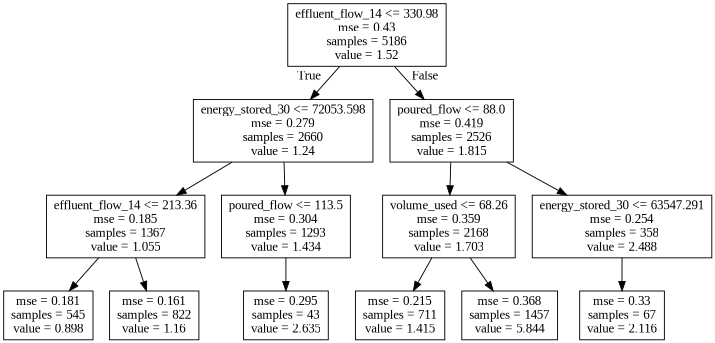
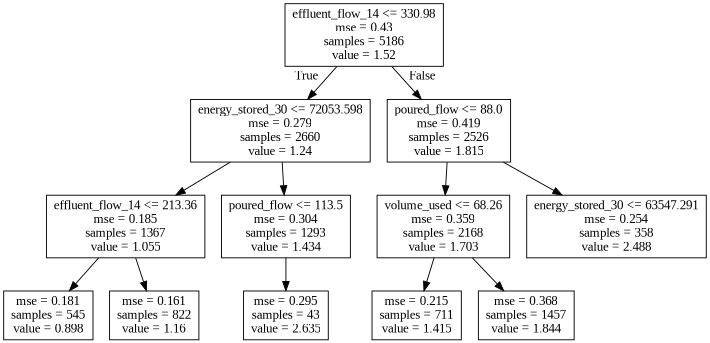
(510, 315) -> (526, 315)
(622, 315) -> none
